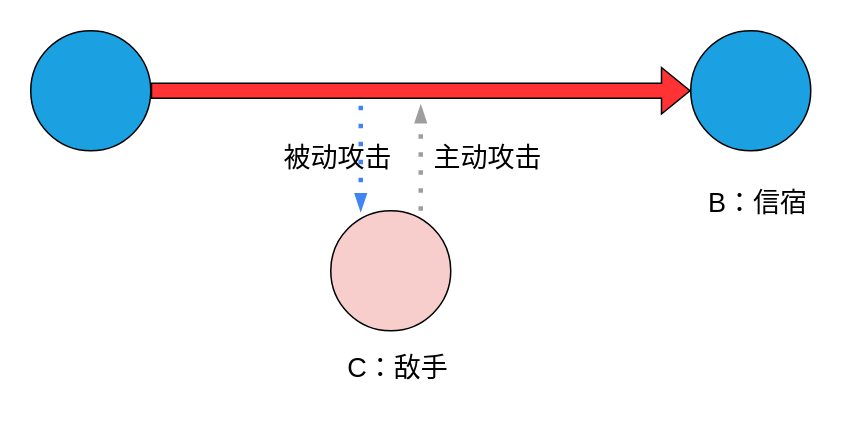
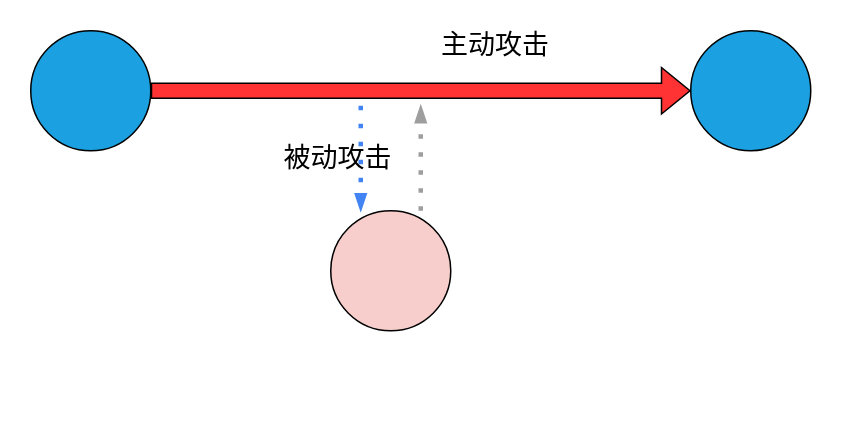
(488, 158) -> (496, 46)
(758, 203) -> none
(398, 368) -> none
